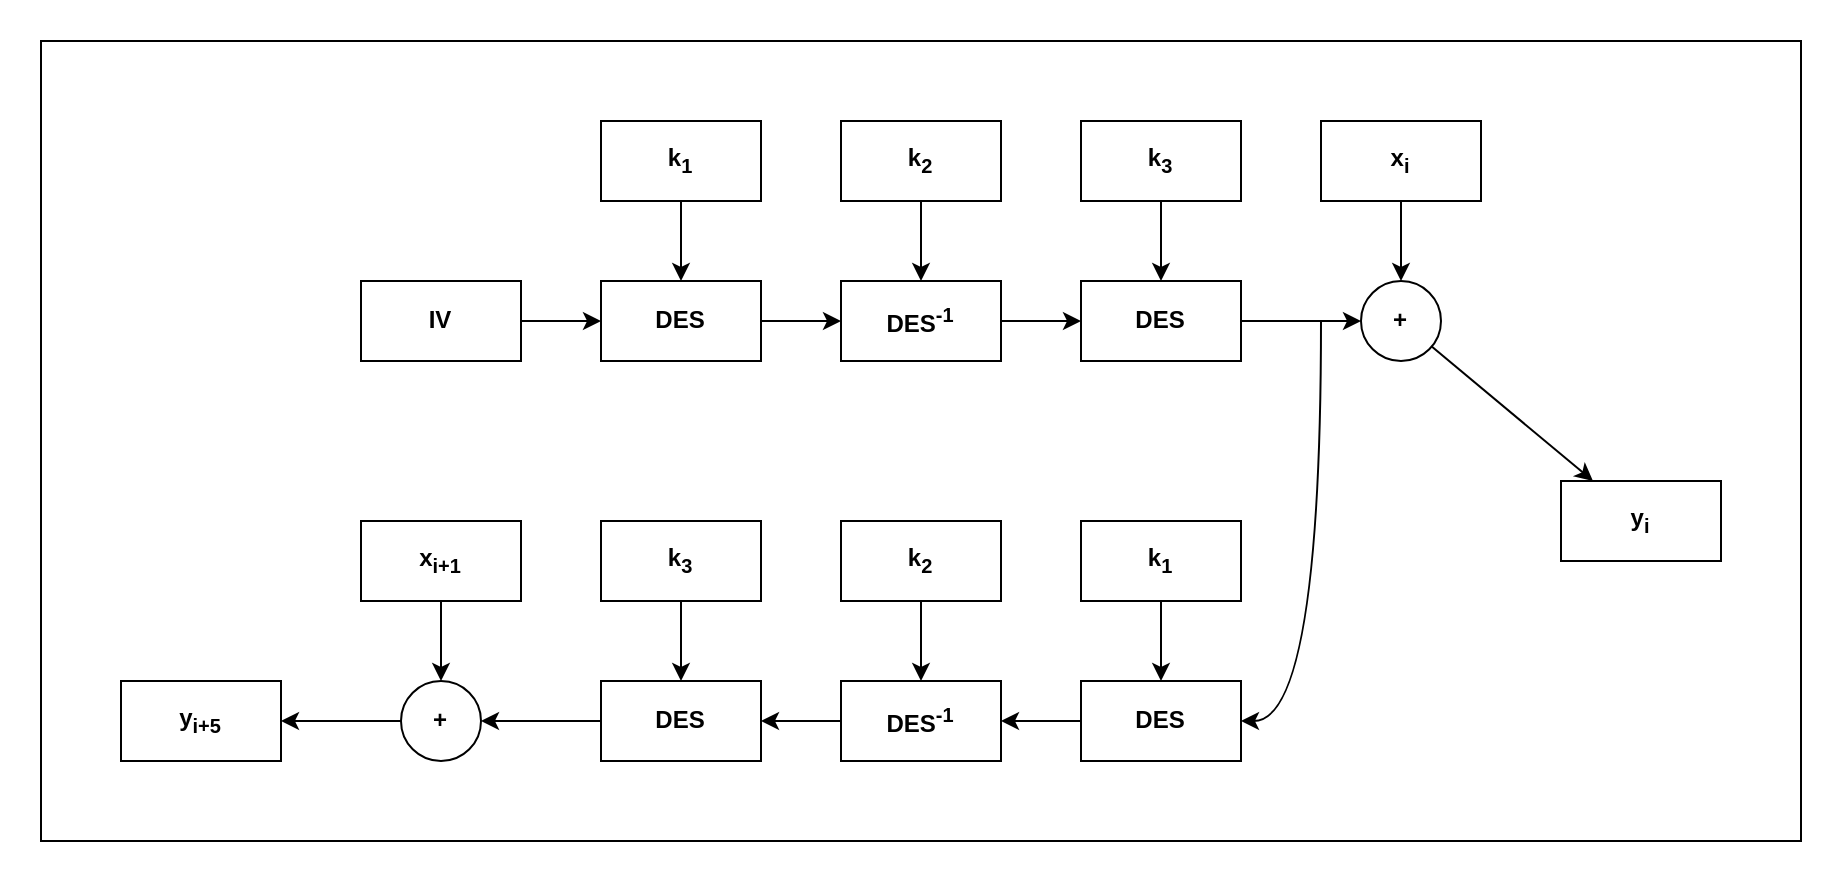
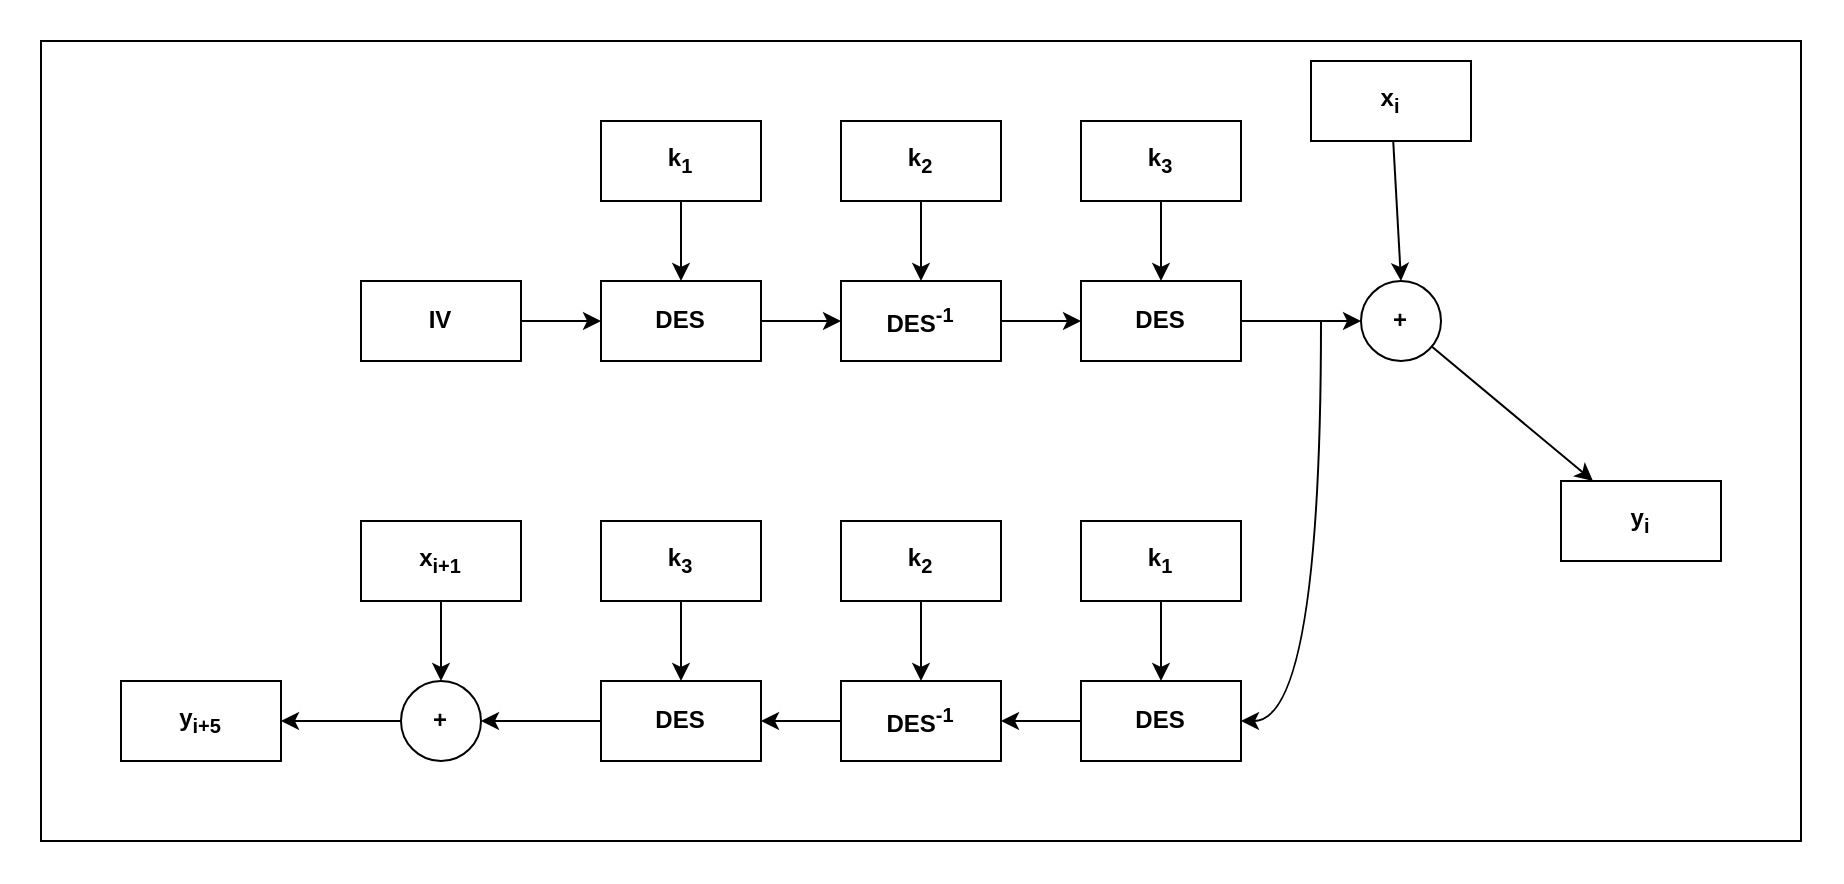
(1401, 161) -> (1391, 101)
